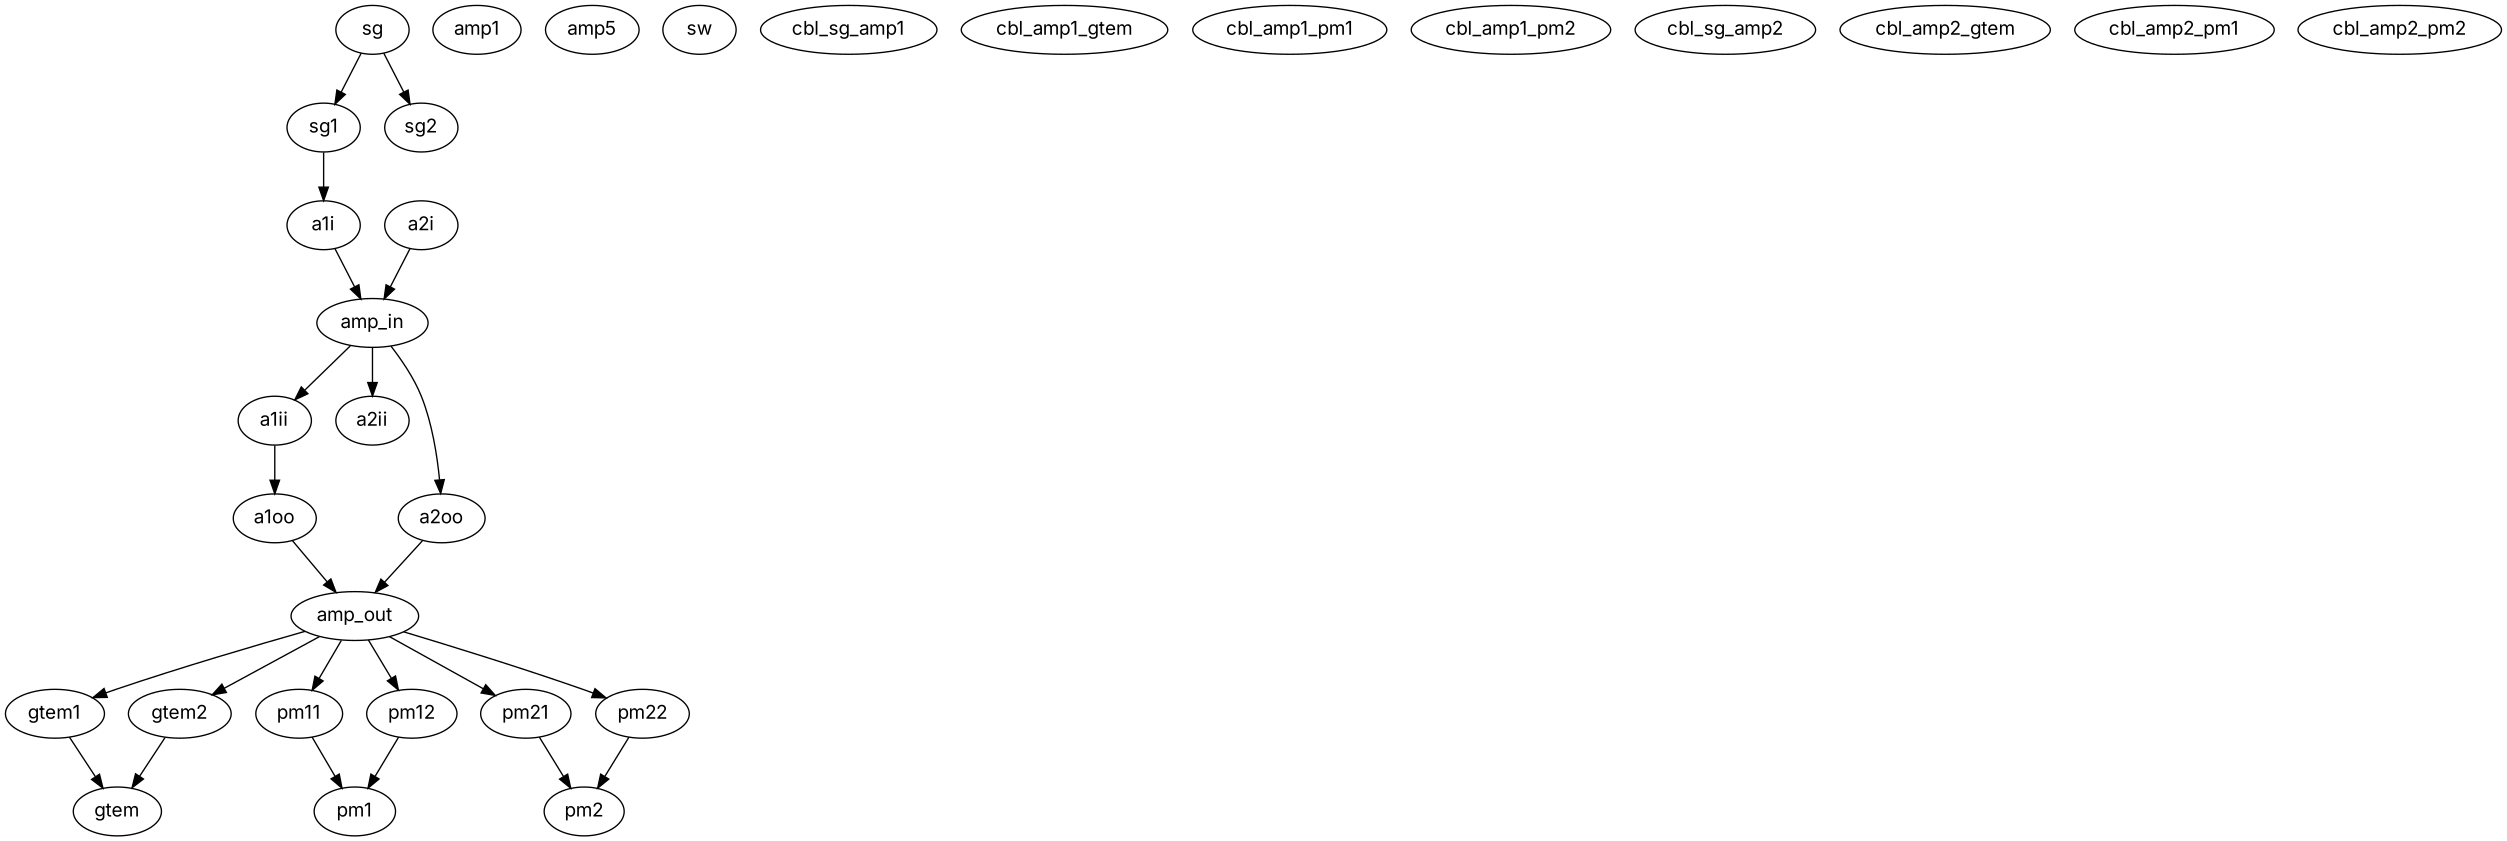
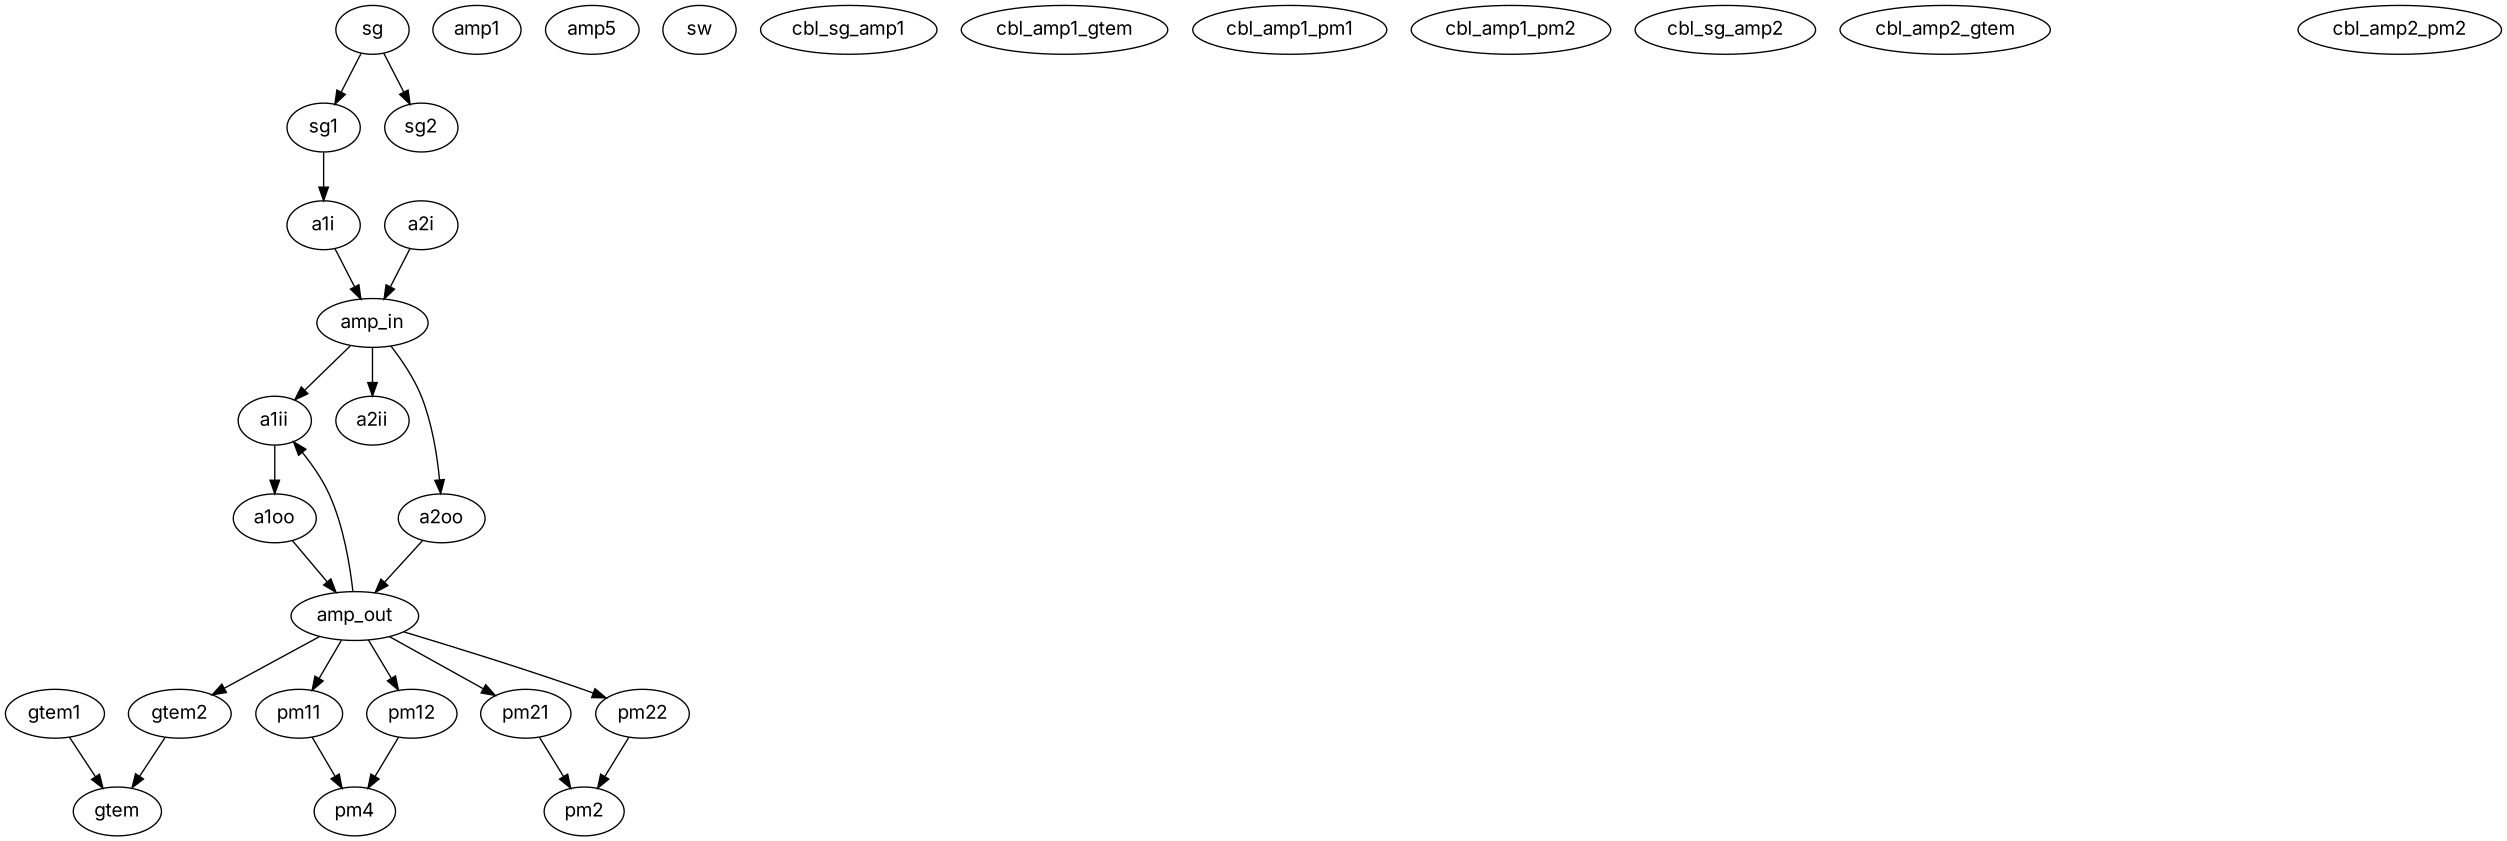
(2175, 30) -> none
(205, 661) -> (338, 518)
(355, 811) -> (355, 811)
